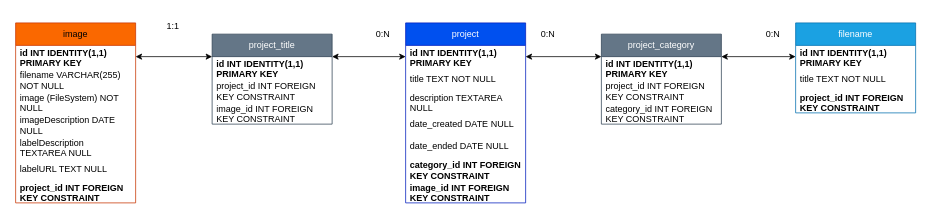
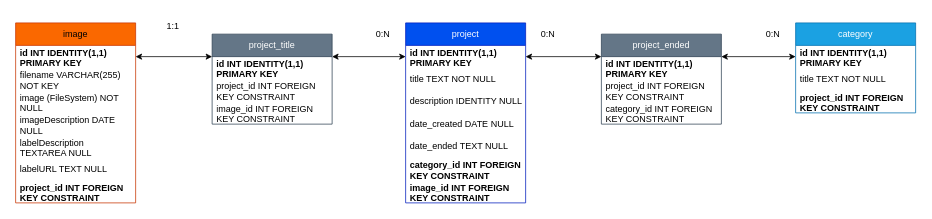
(855, 34) -> (855, 34)
(661, 45) -> (661, 45)
(76, 79) -> (76, 79)
(466, 102) -> (466, 102)
(458, 147) -> (458, 147)
